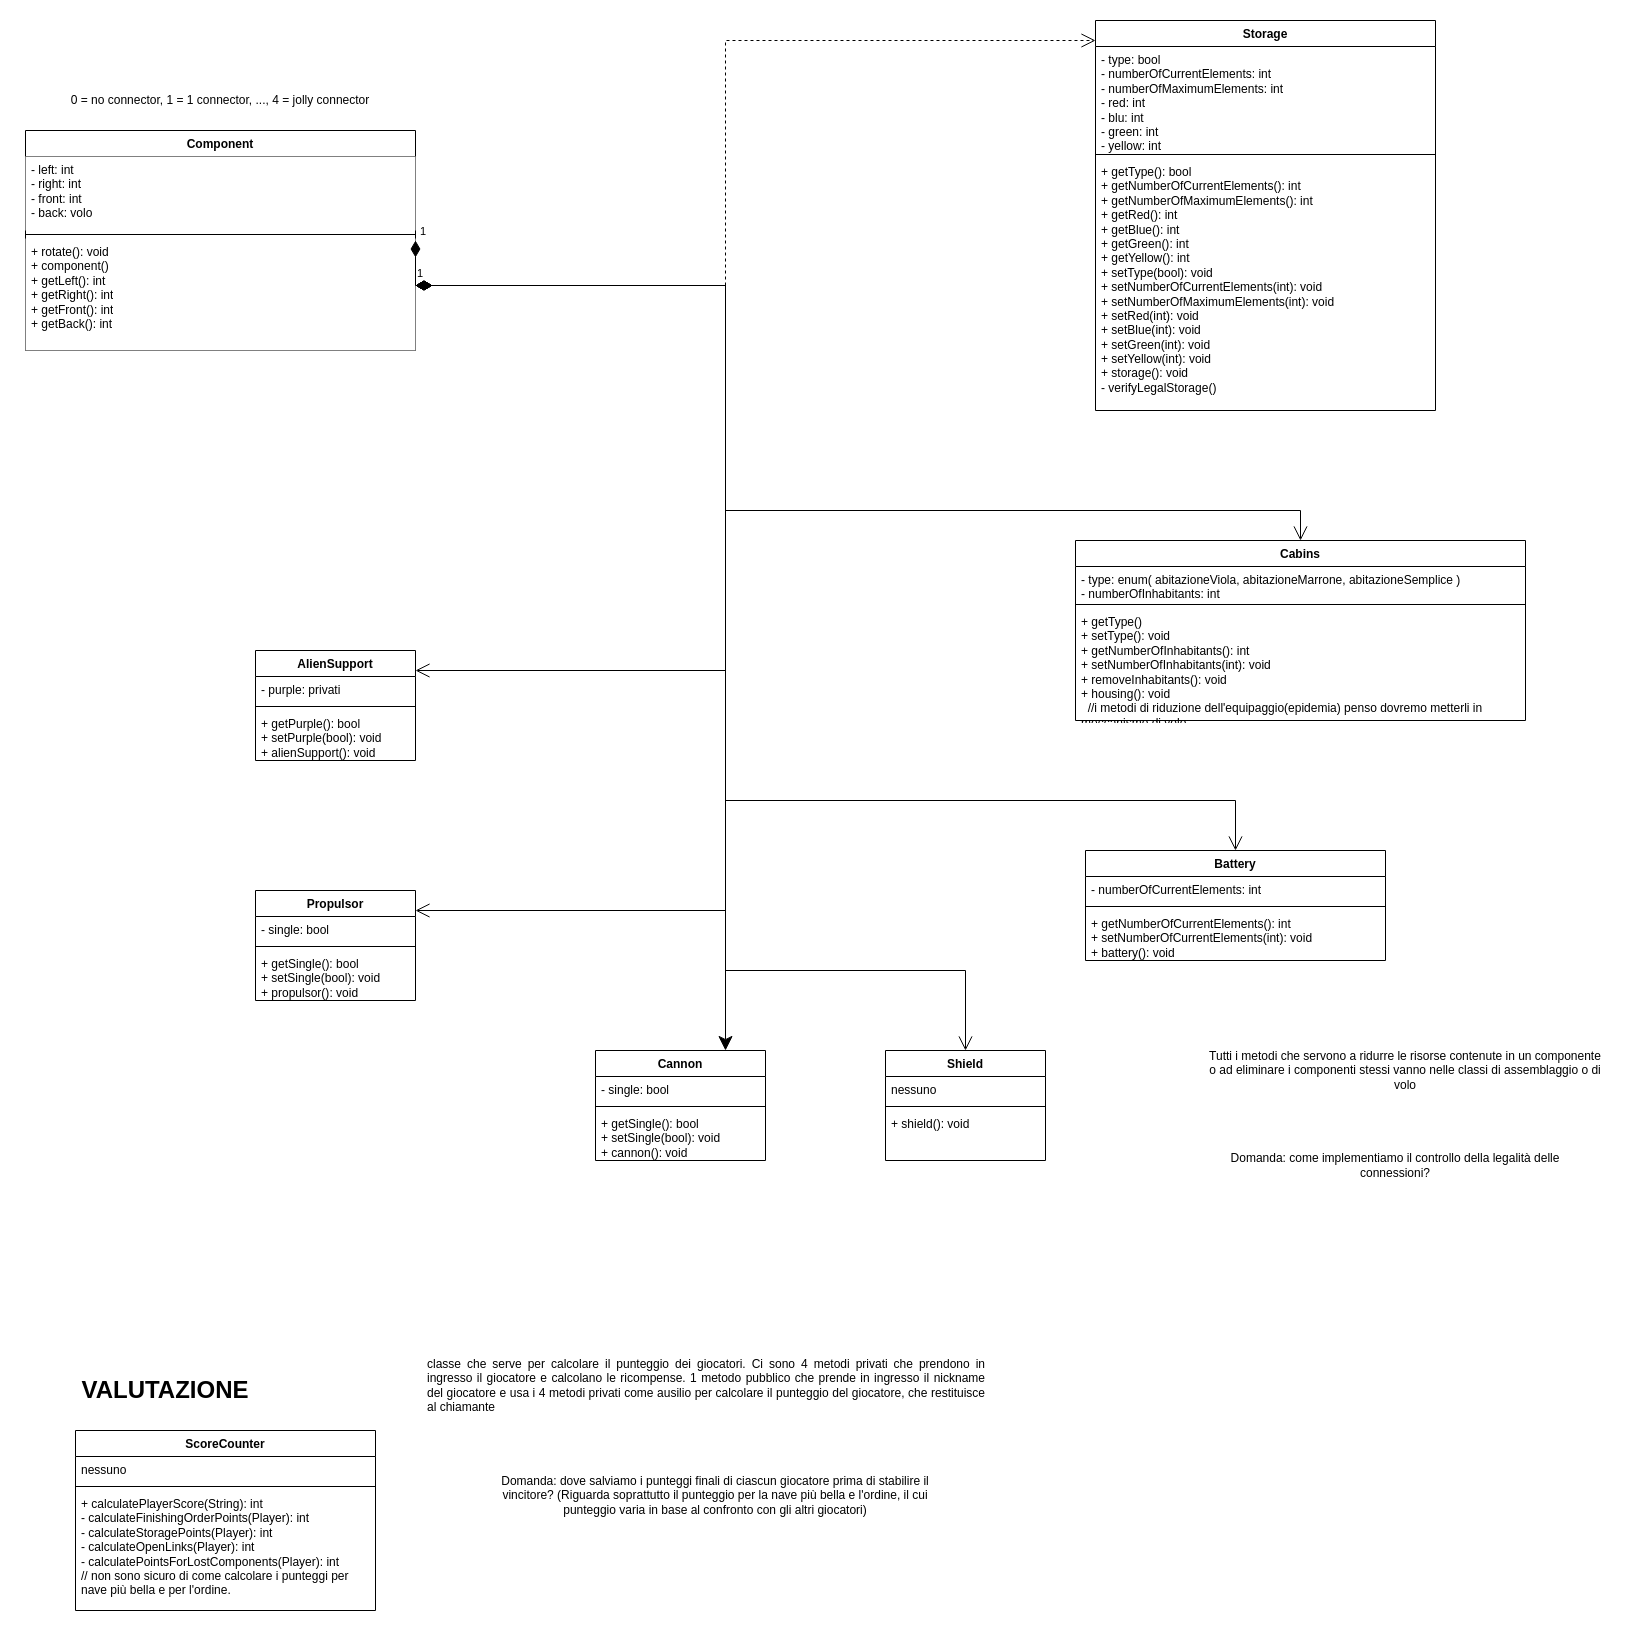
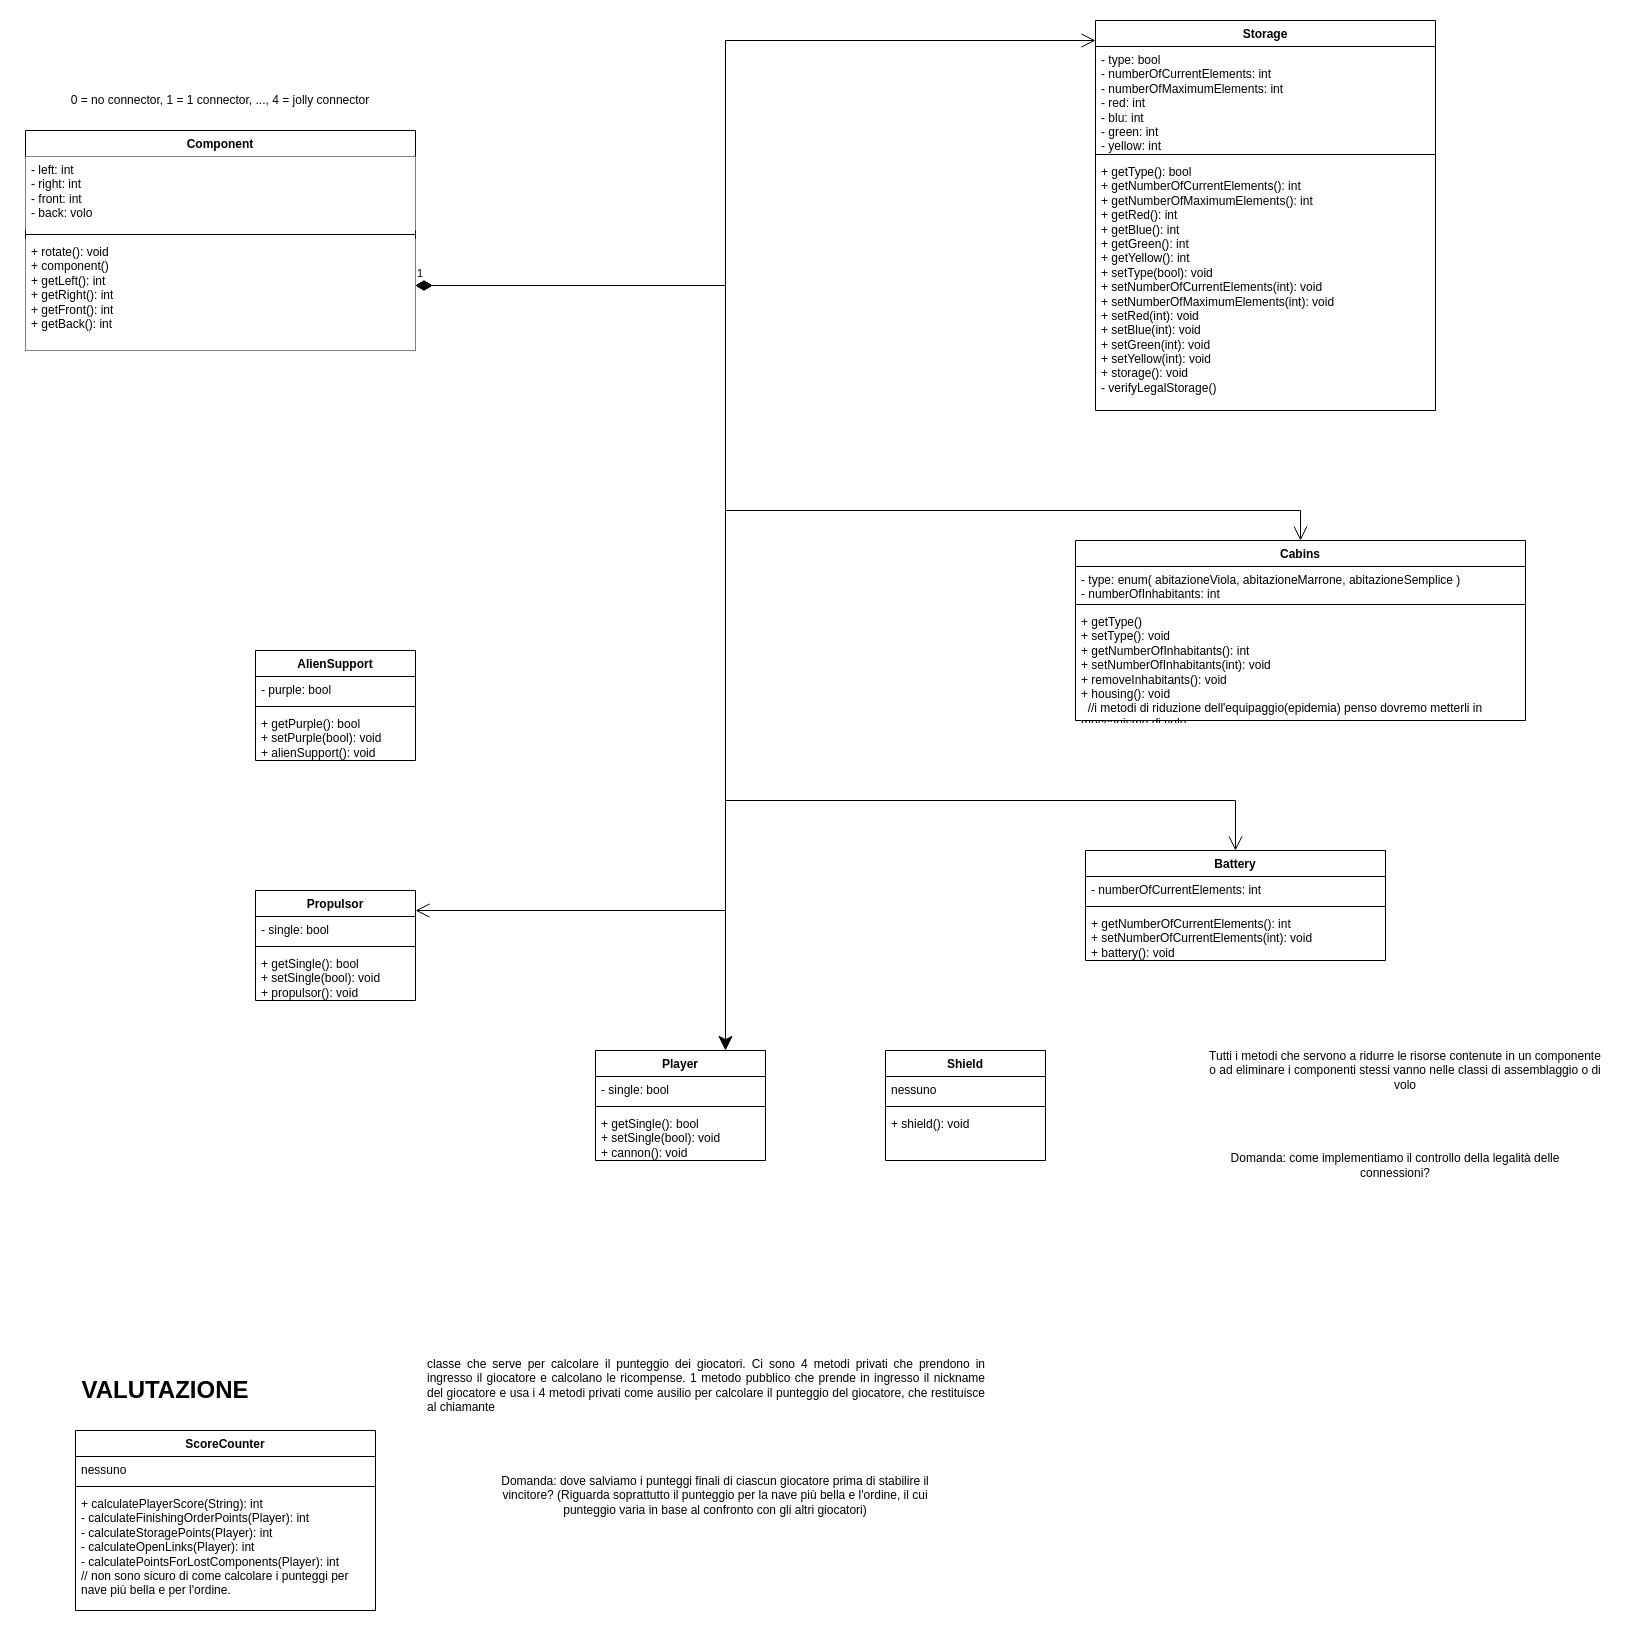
(787, 41) -> (787, 41)
(571, 671) -> none
(309, 691) -> (301, 691)
(885, 971) -> none
(681, 1065) -> (681, 1065)
